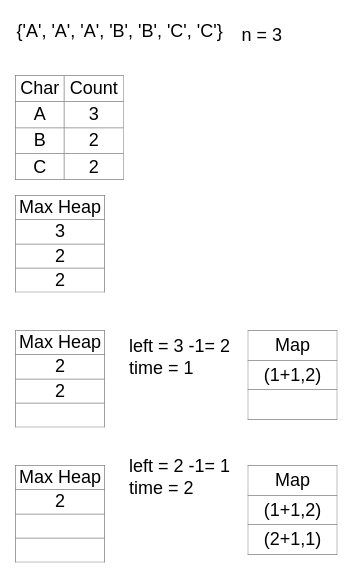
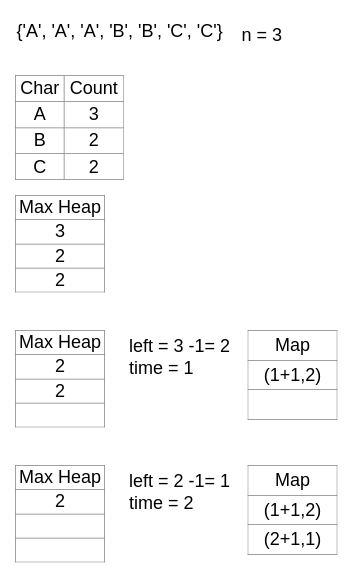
(184, 480) -> (184, 495)
